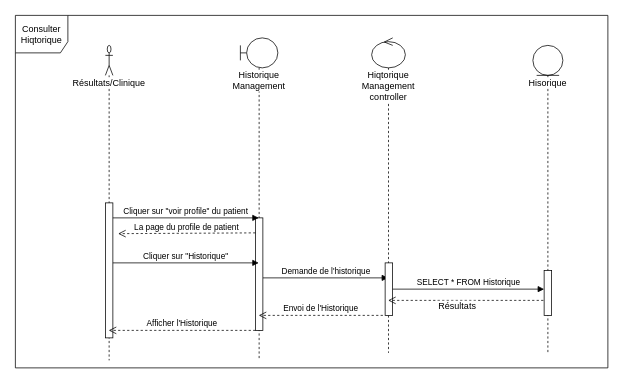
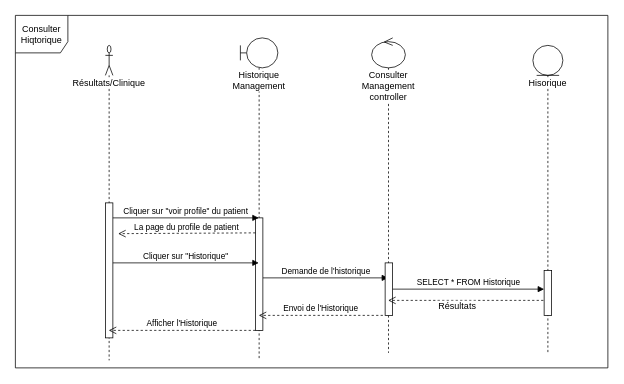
(389, 103) -> (389, 103)
